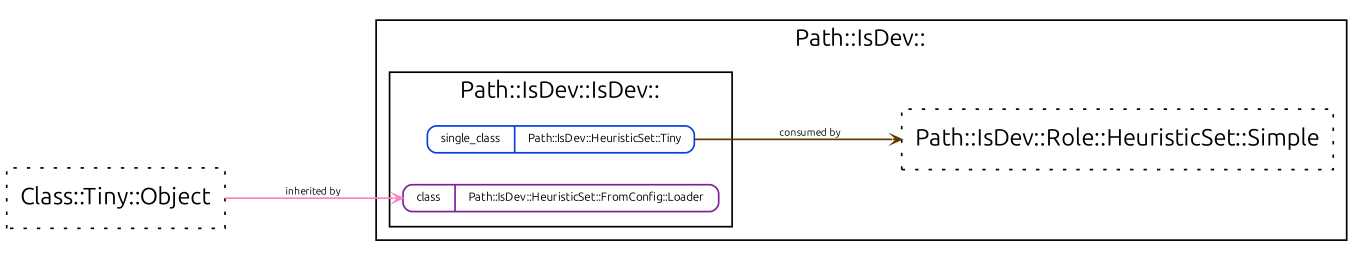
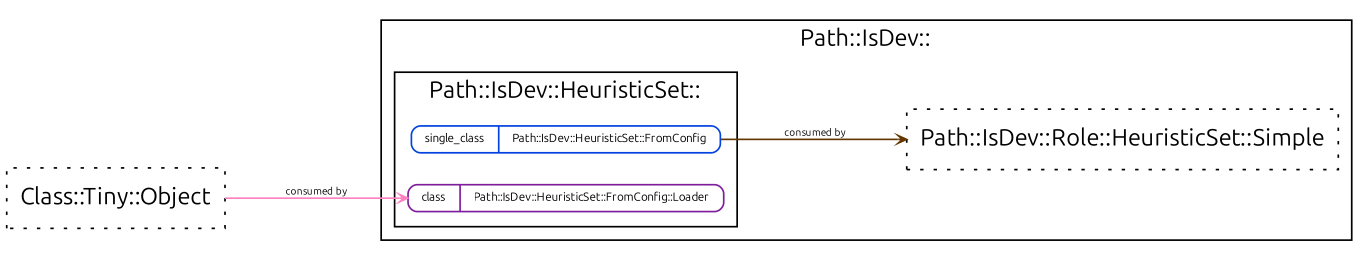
(561, 92) -> (566, 92)
(604, 139) -> (610, 139)
(314, 192) -> (317, 192)
